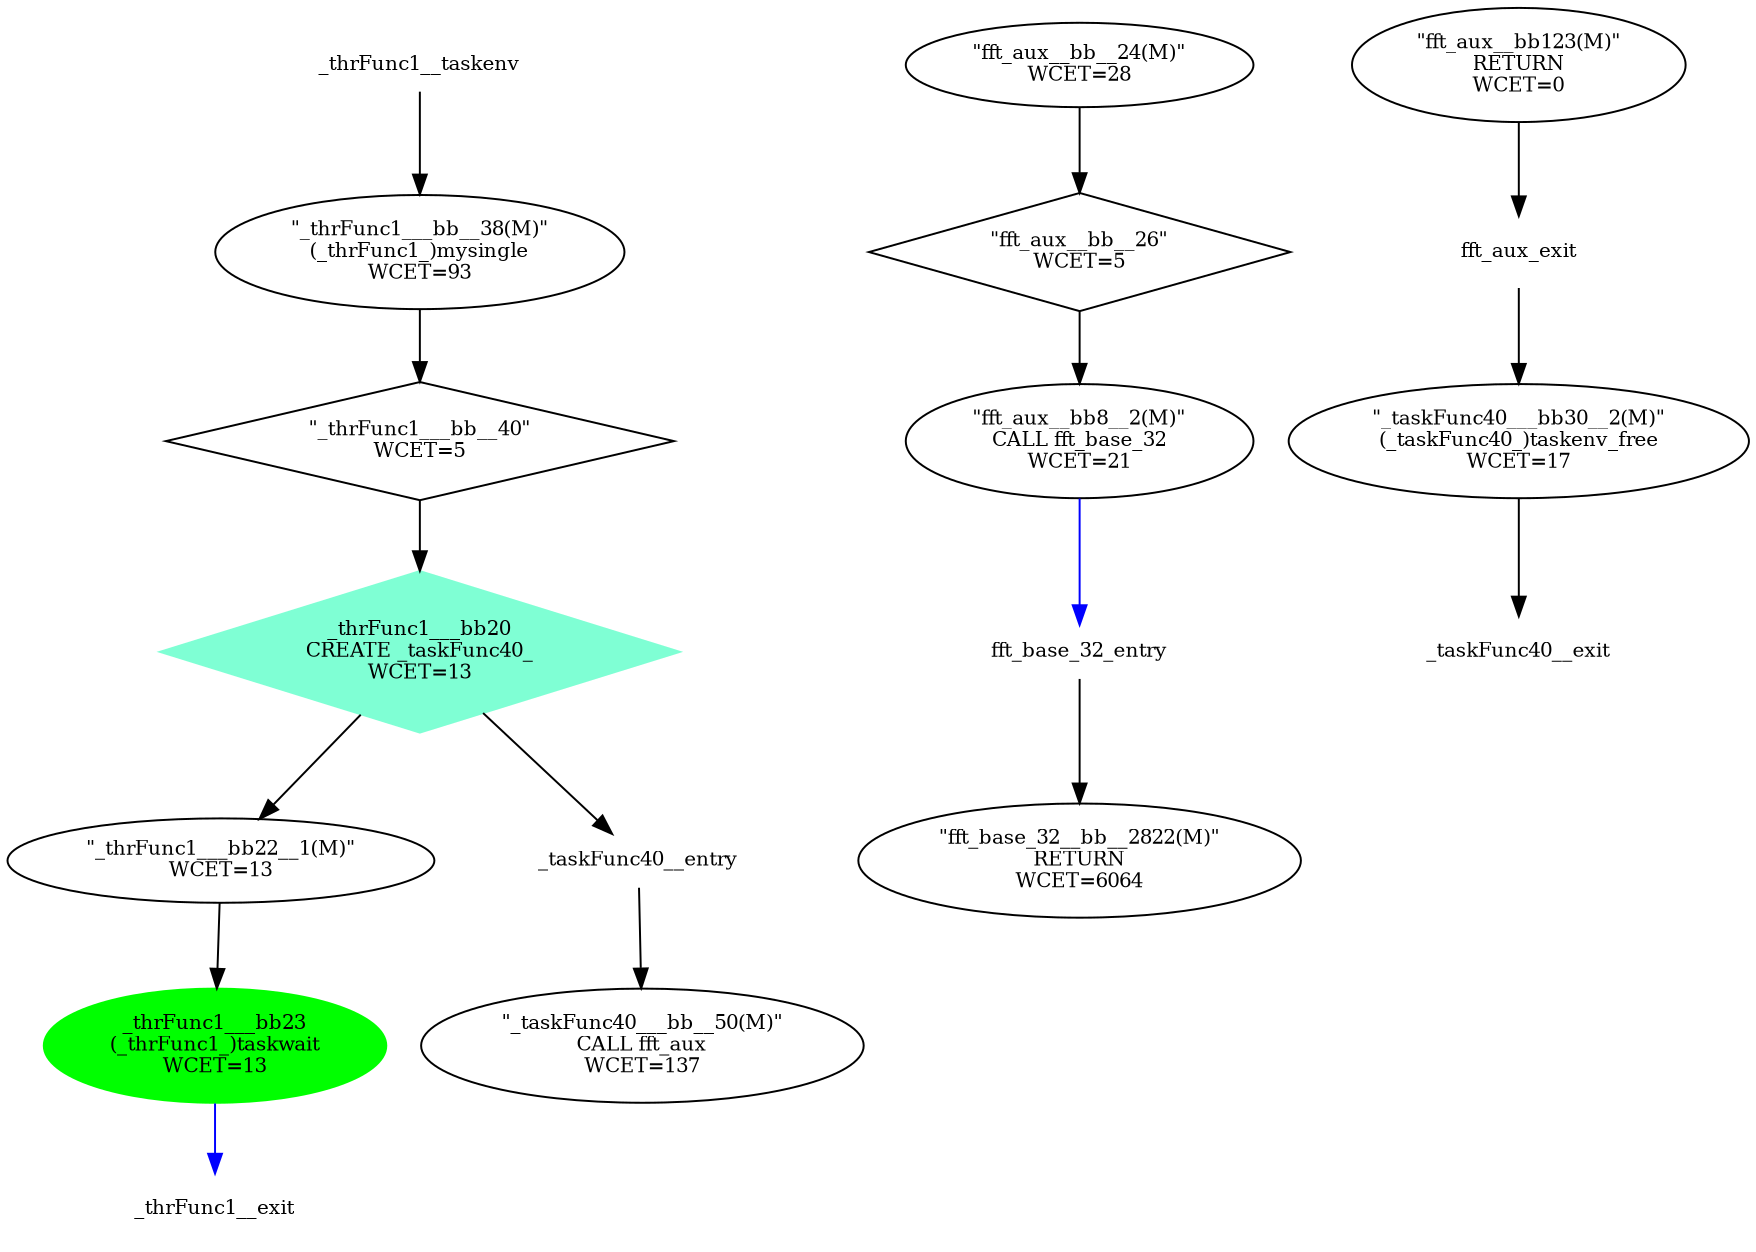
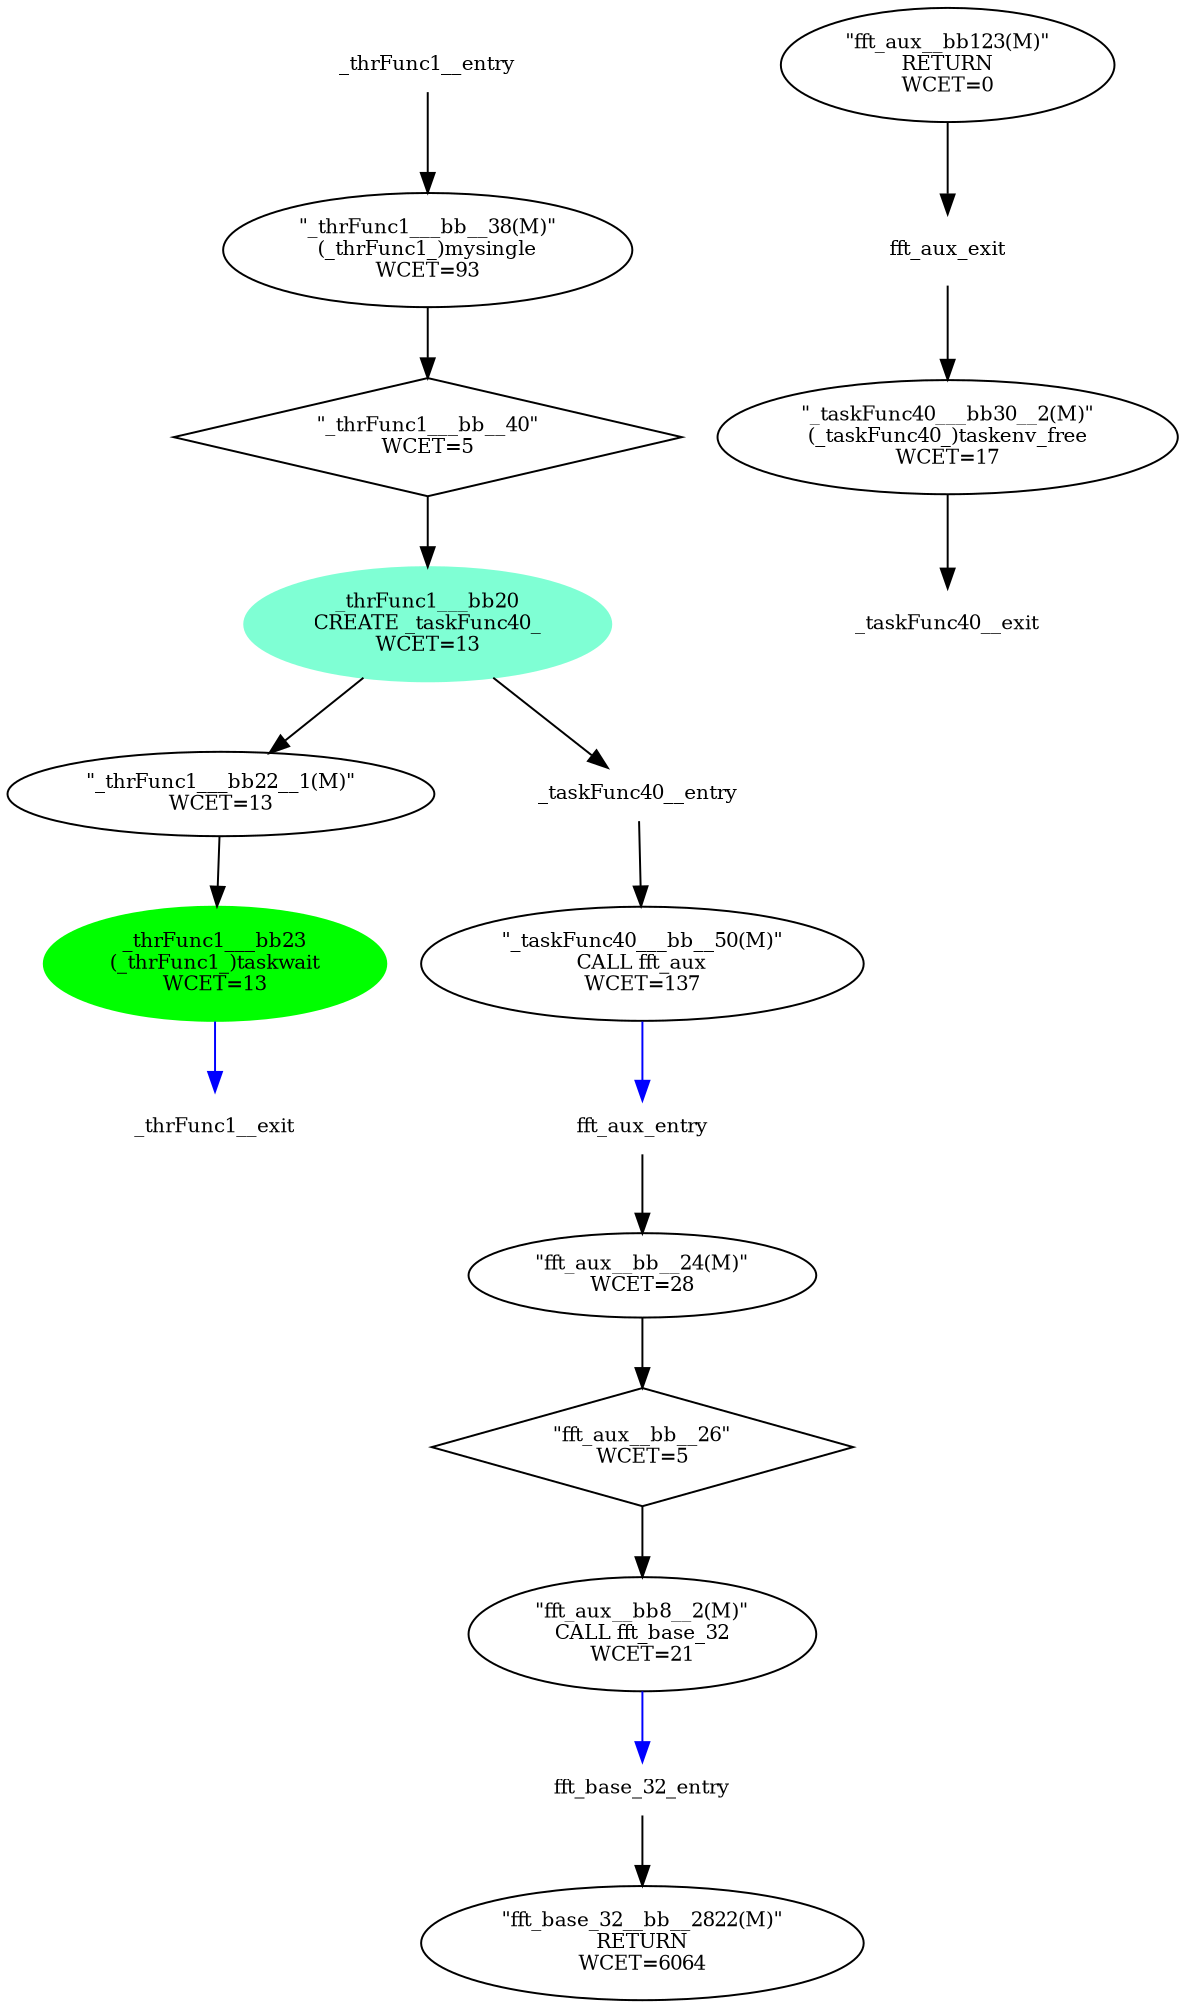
(420, 65) -> (428, 65)
(420, 652) -> (428, 624)
none -> (642, 1127)
